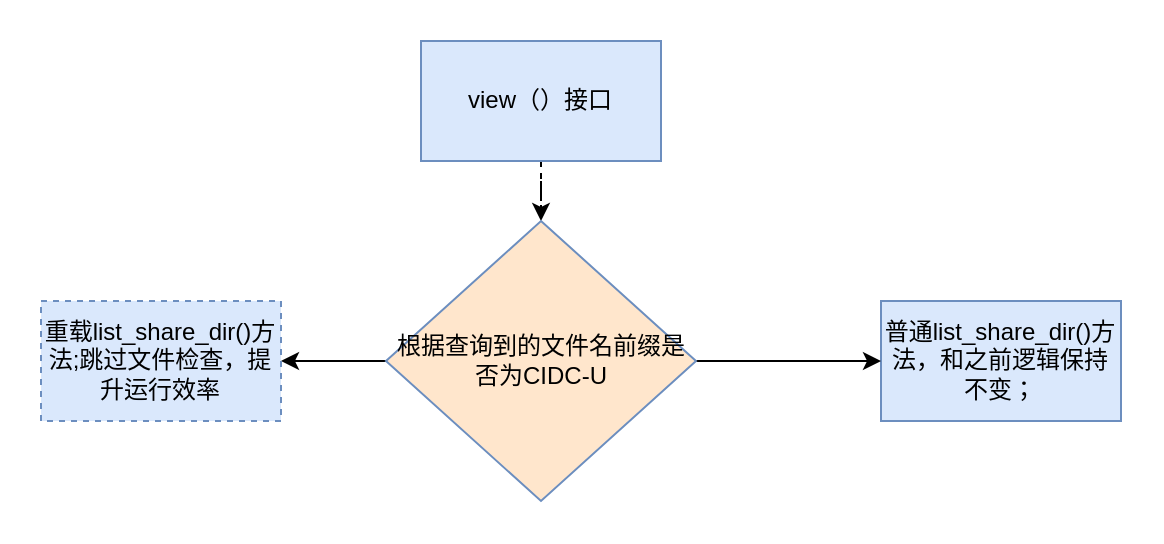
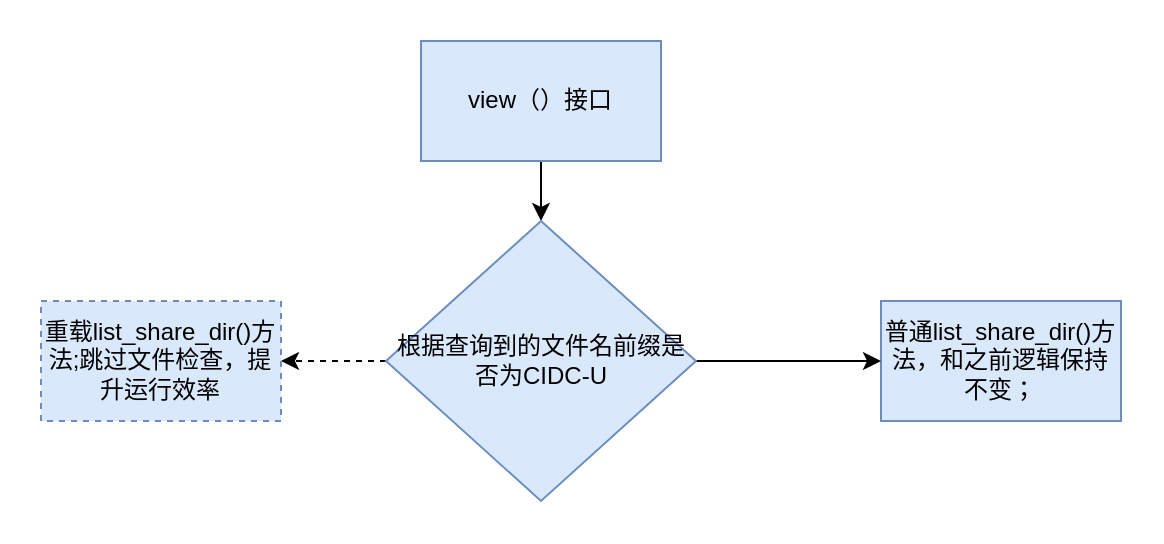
(541, 173) -> (541, 173)
(338, 361) -> (338, 361)
(541, 361) -> (541, 361)
